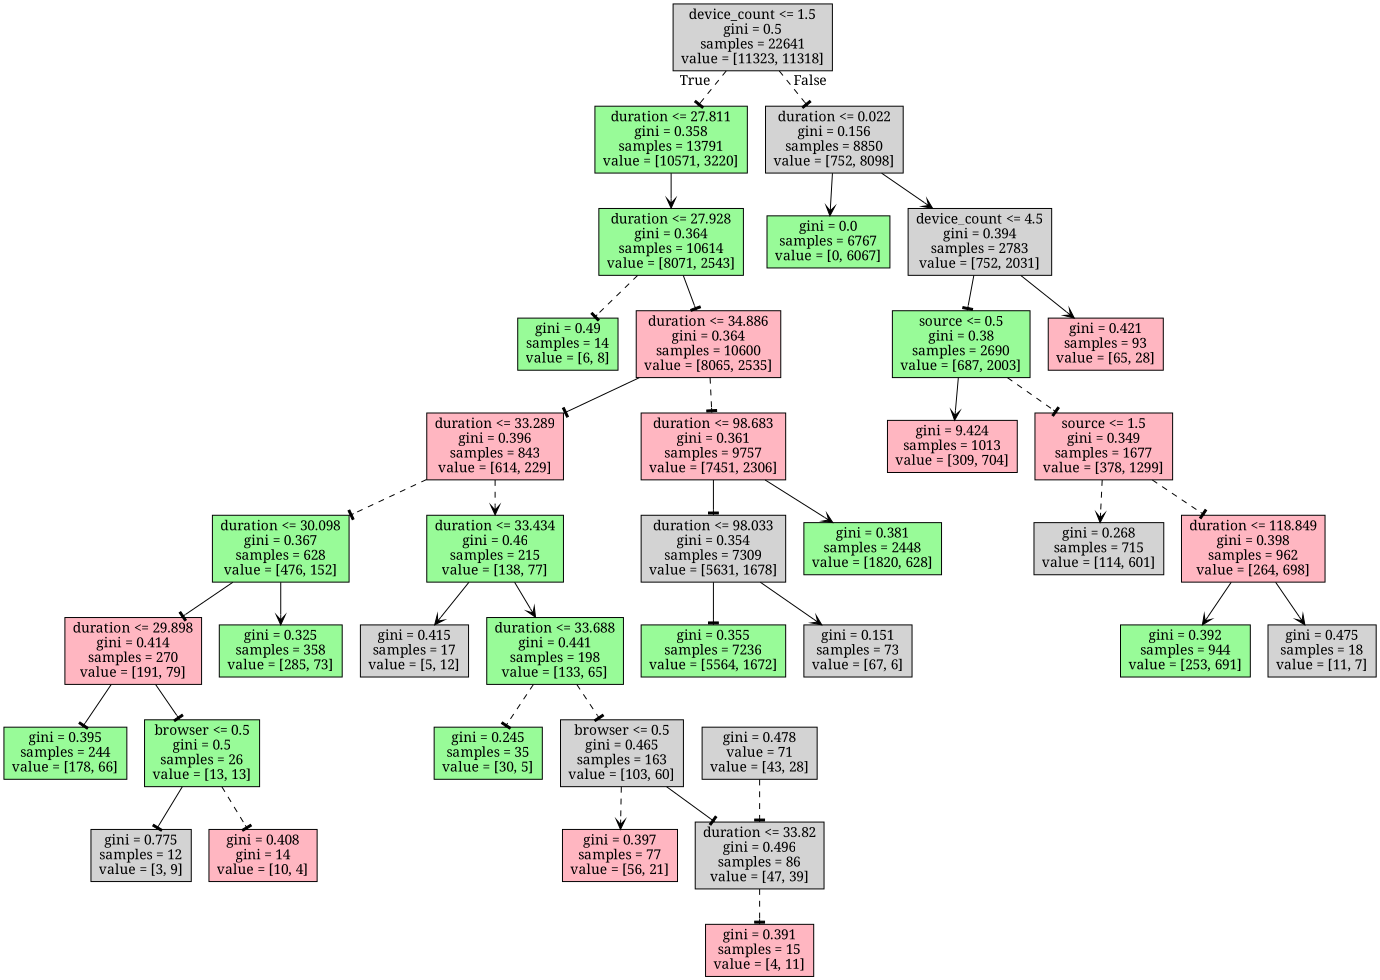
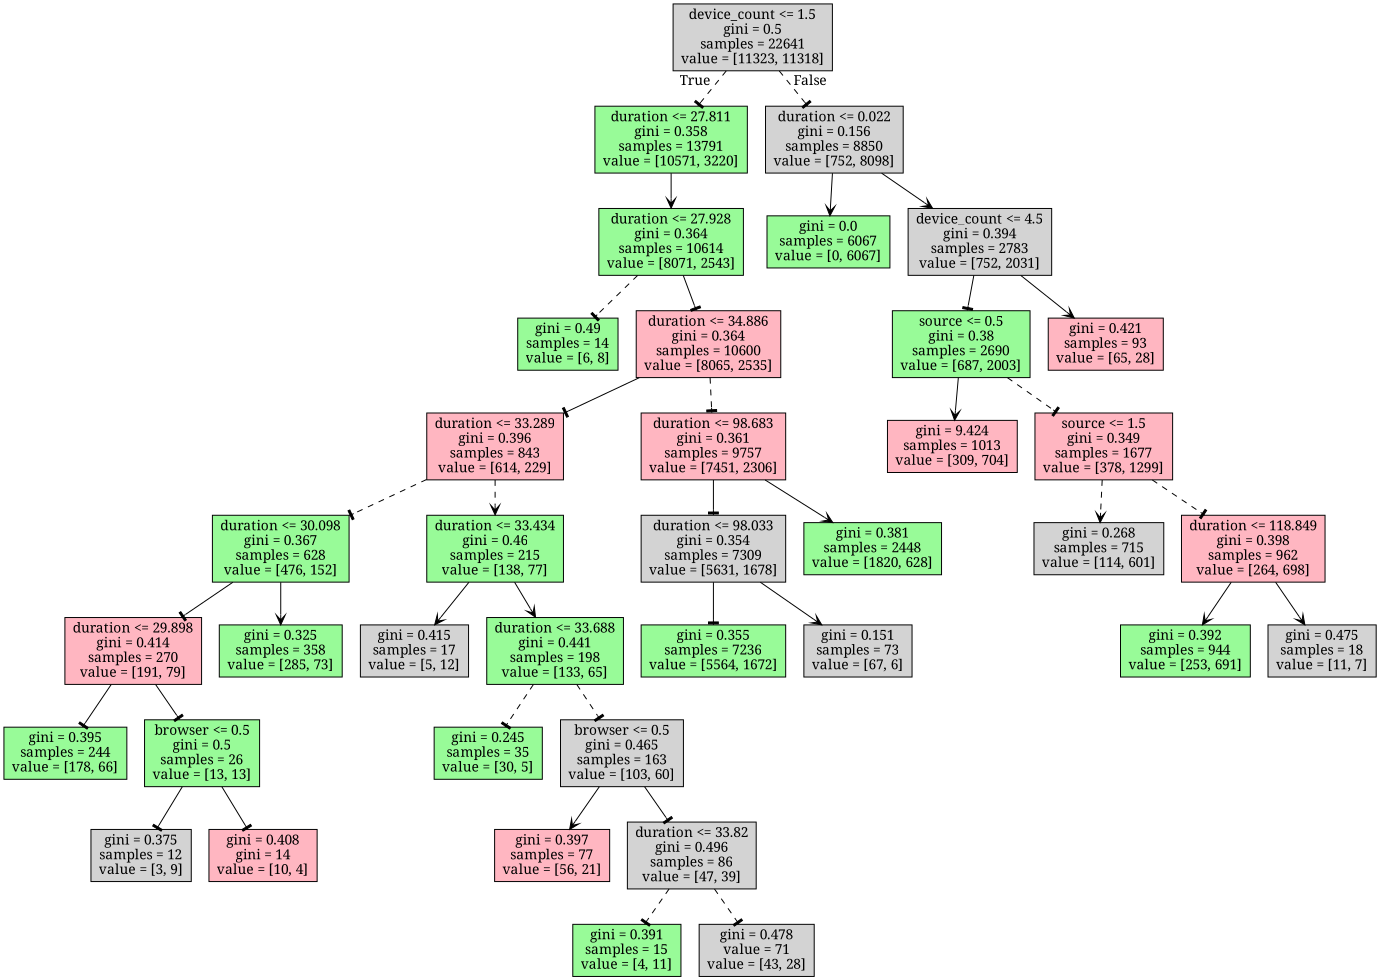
(828, 242) -> (828, 242)
(760, 798) -> (725, 904)
(621, 803) -> (587, 804)
(234, 806) -> (234, 806)
(141, 856) -> (141, 856)
(760, 950) -> (627, 950)
